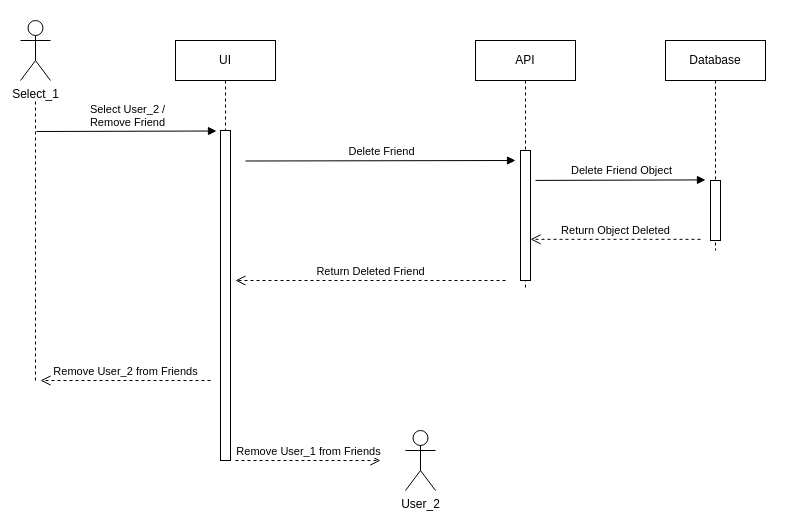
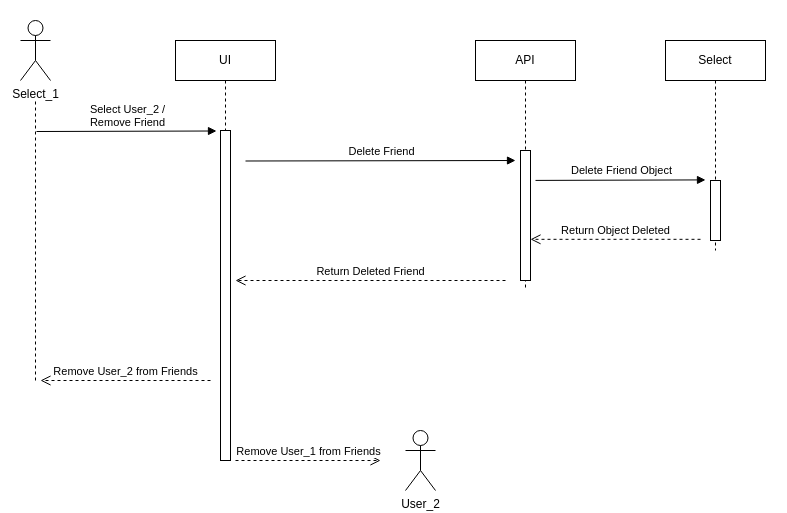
(716, 61) -> (716, 61)
